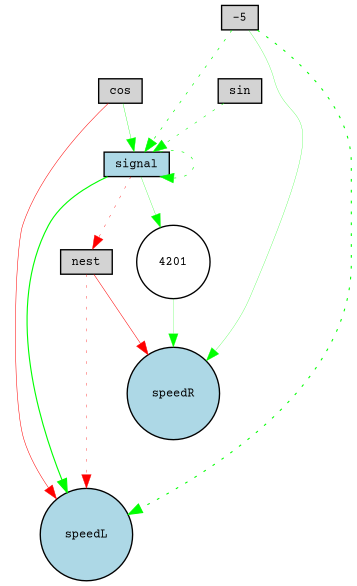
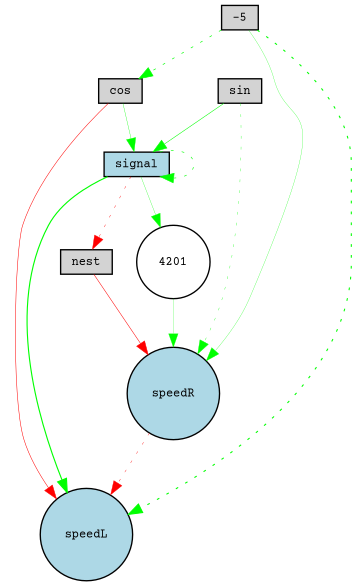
(192, 85) -> (186, 51)
(194, 124) -> (194, 124)
none -> (236, 225)
(86, 374) -> (134, 458)
